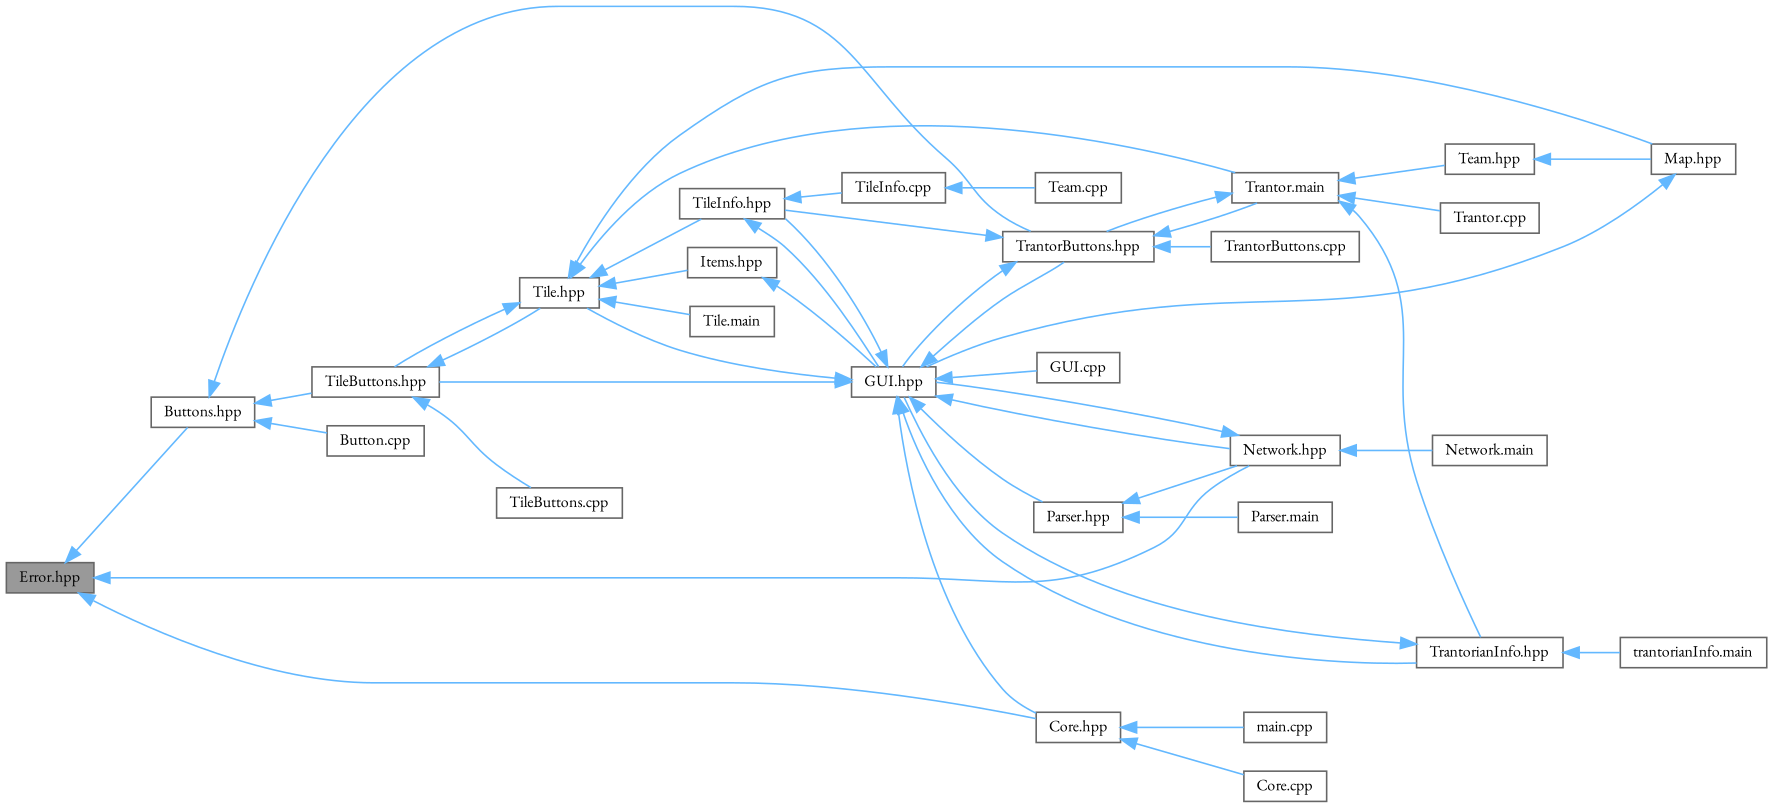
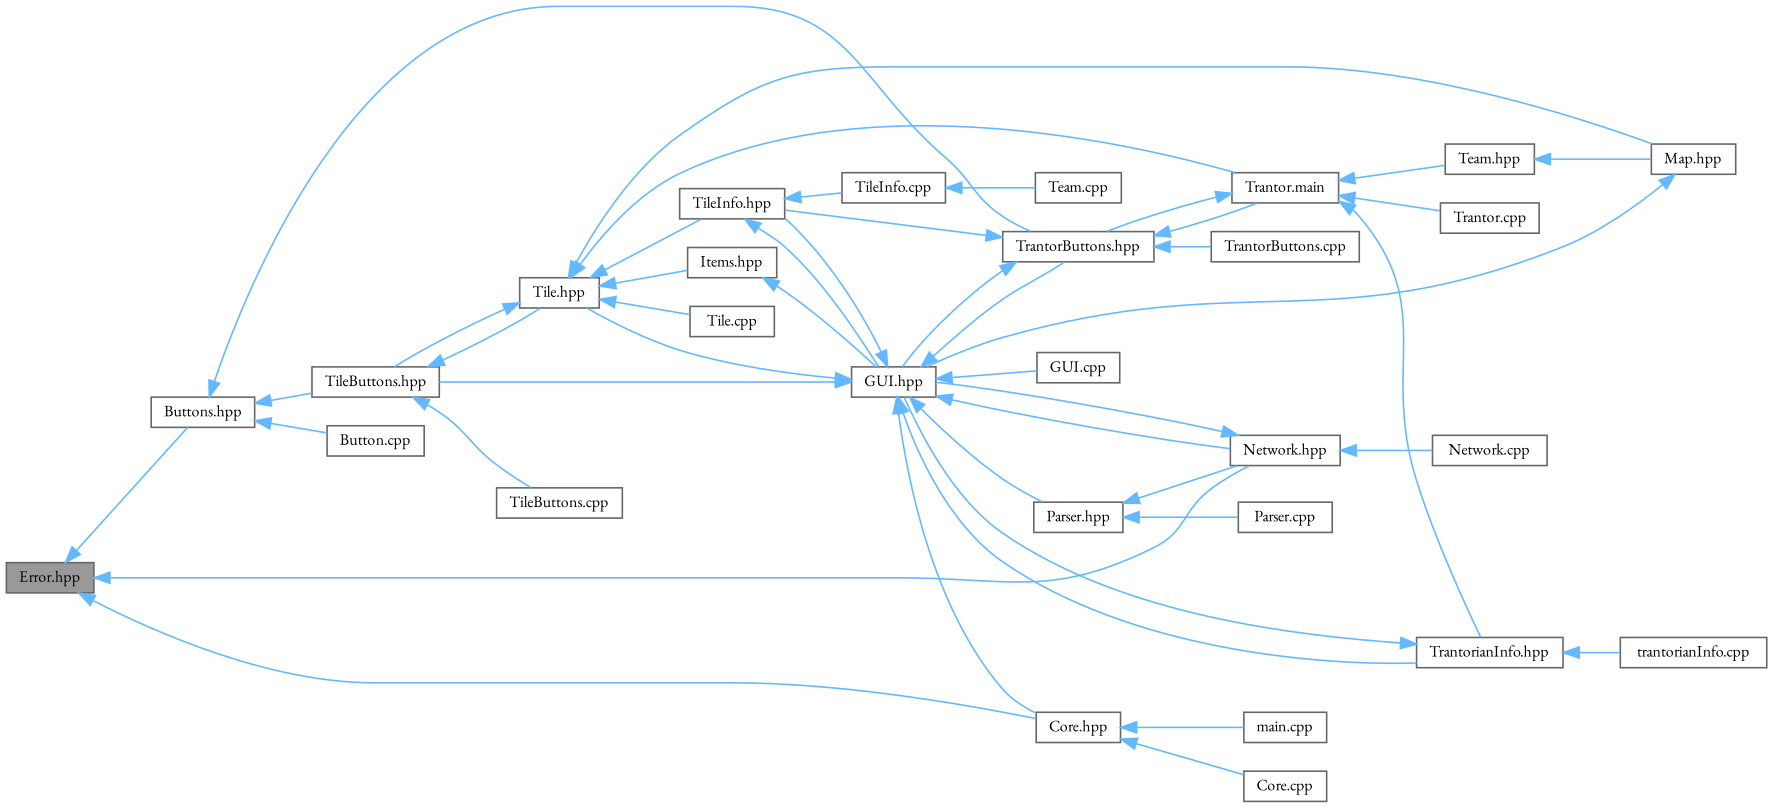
(732, 322) -> (732, 322)
(1490, 450) -> (1490, 450)
(1285, 517) -> (1285, 517)
(1694, 653) -> (1694, 653)
